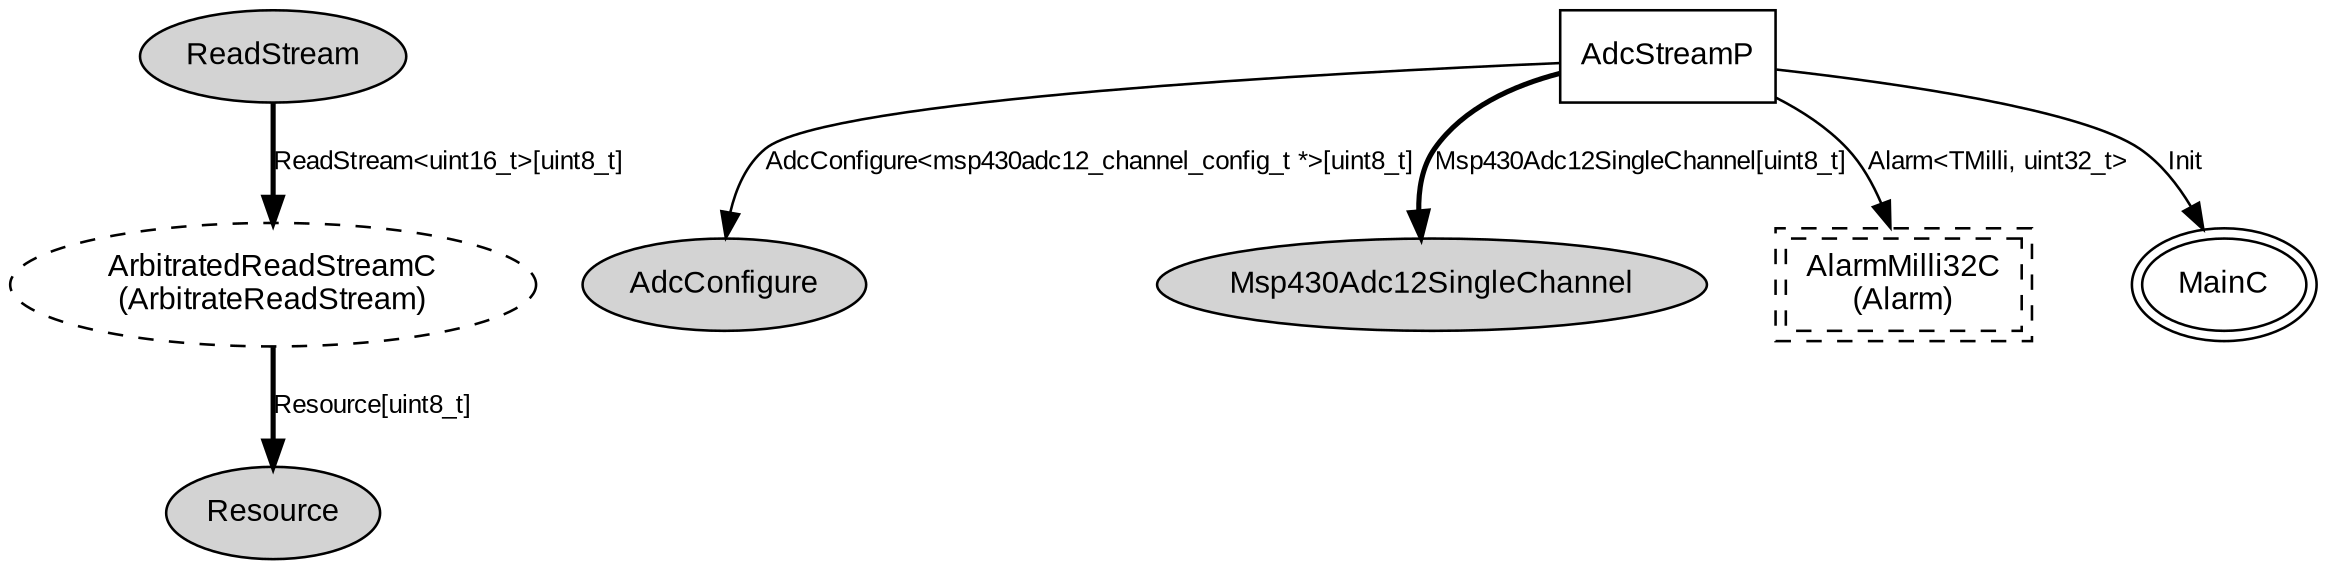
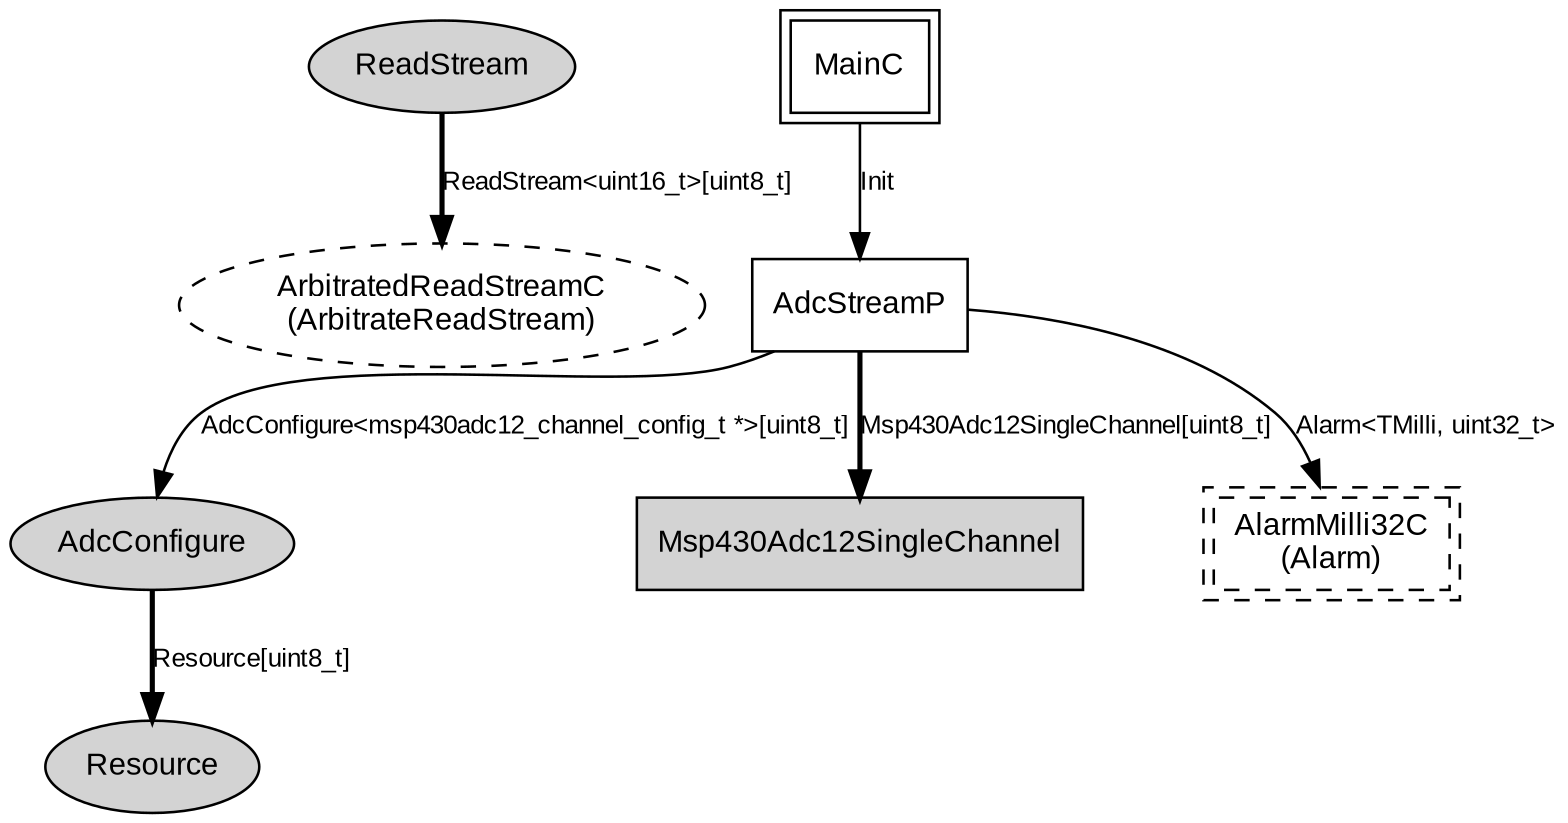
(1999, 103) -> (860, 178)
(1432, 285) -> (860, 544)
(2224, 285) -> (860, 67)
(273, 394) -> (152, 642)
